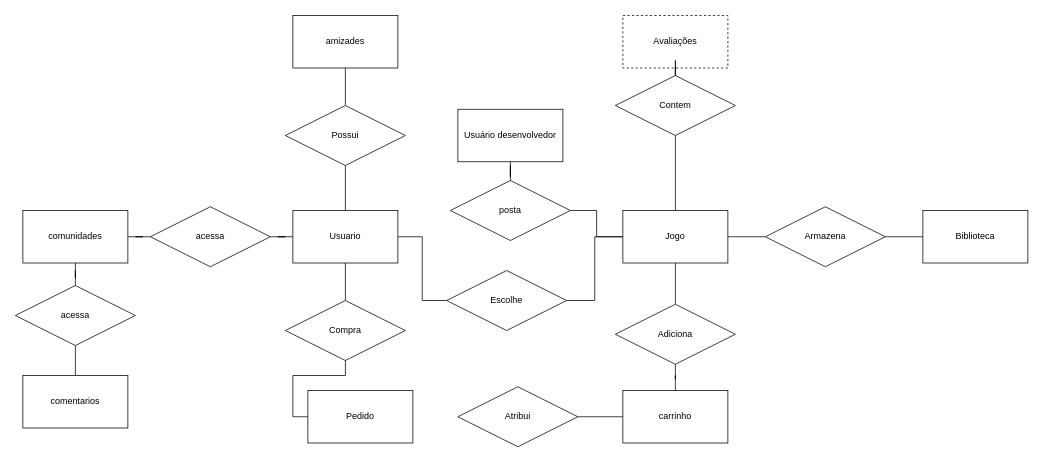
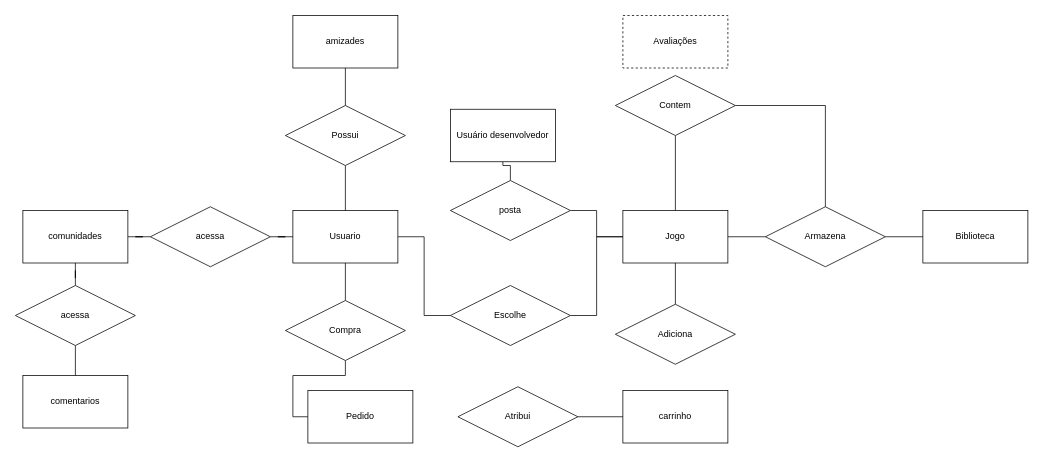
(675, 60) -> (825, 110)
(510, 135) -> (503, 135)
(507, 300) -> (510, 315)
(675, 378) -> none
